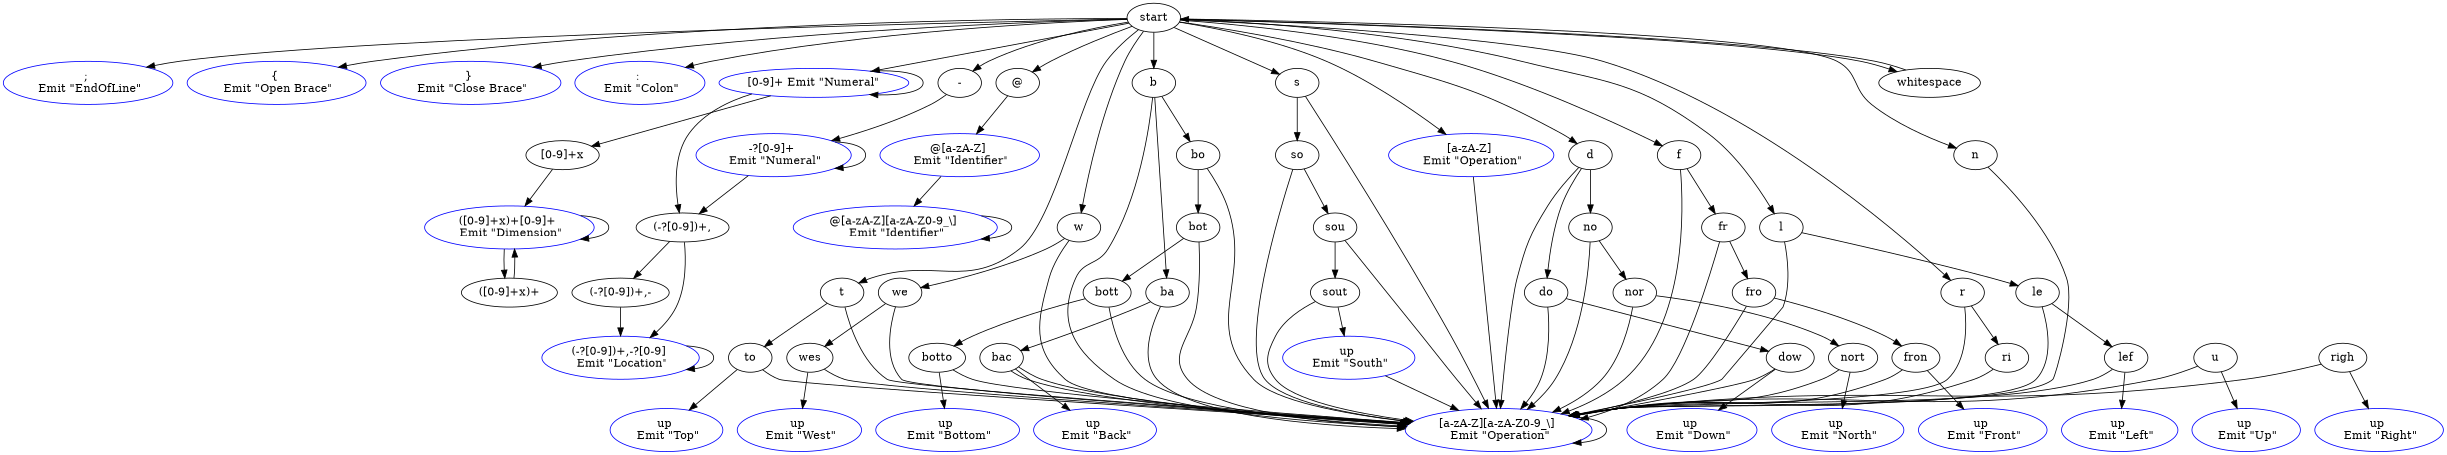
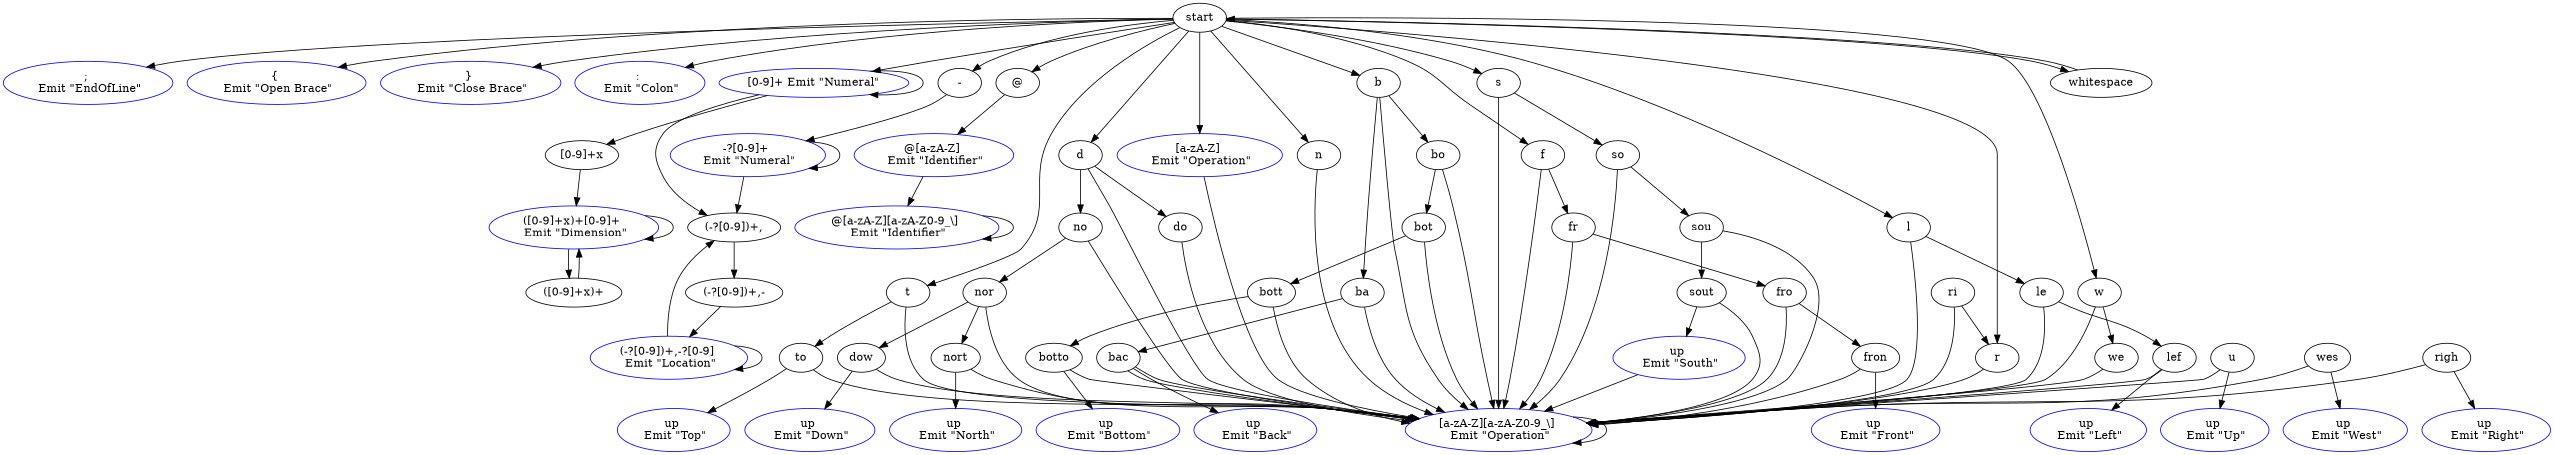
(682, 291) -> (675, 285)
(1982, 322) -> (1973, 322)
(859, 323) -> none
(1668, 325) -> (927, 323)
